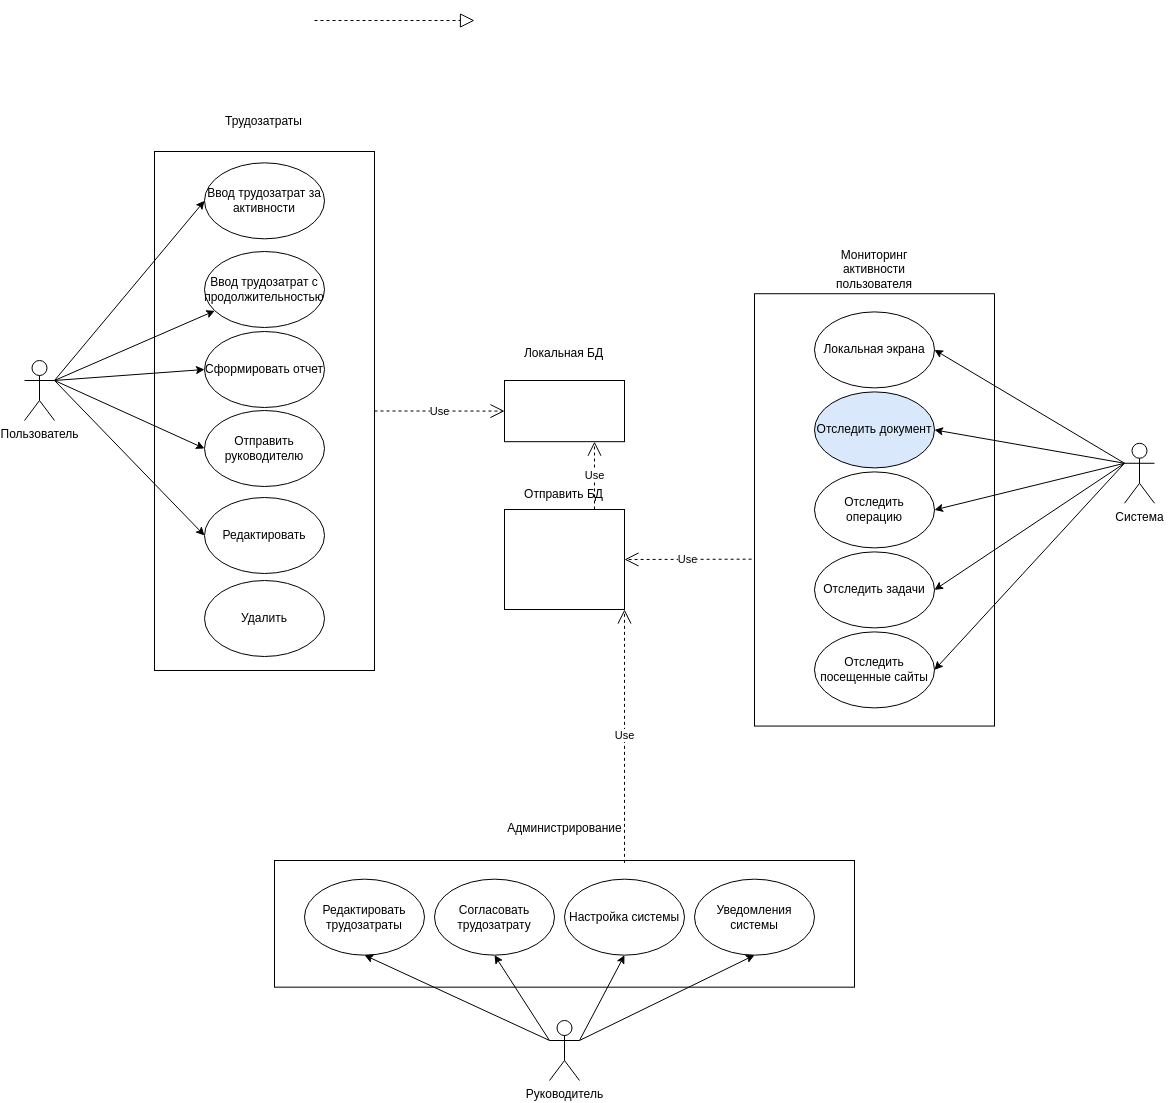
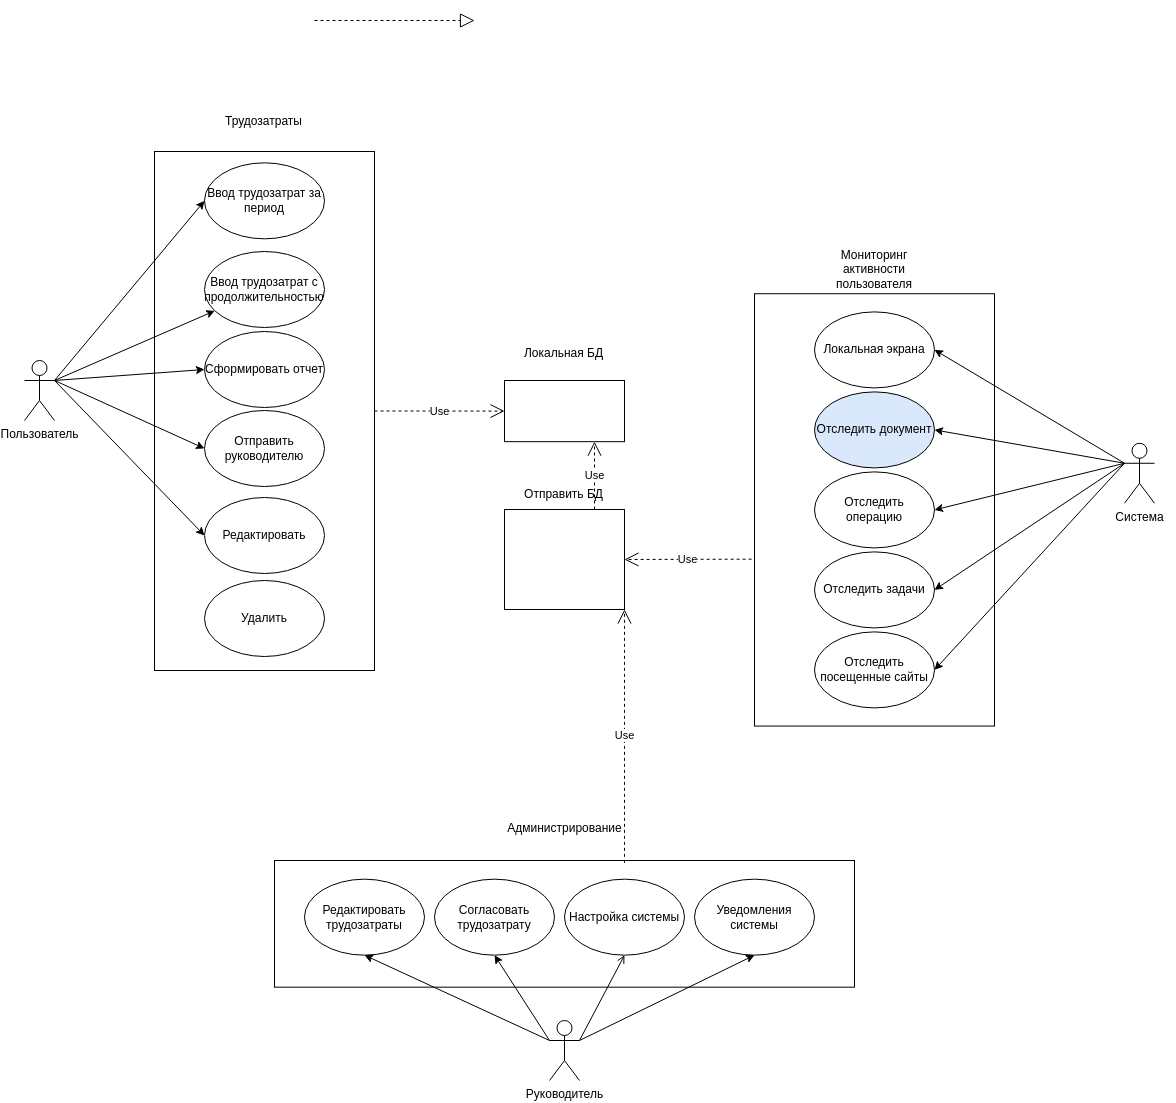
(265, 201) -> (265, 201)
(621, 963) -> (622, 961)
